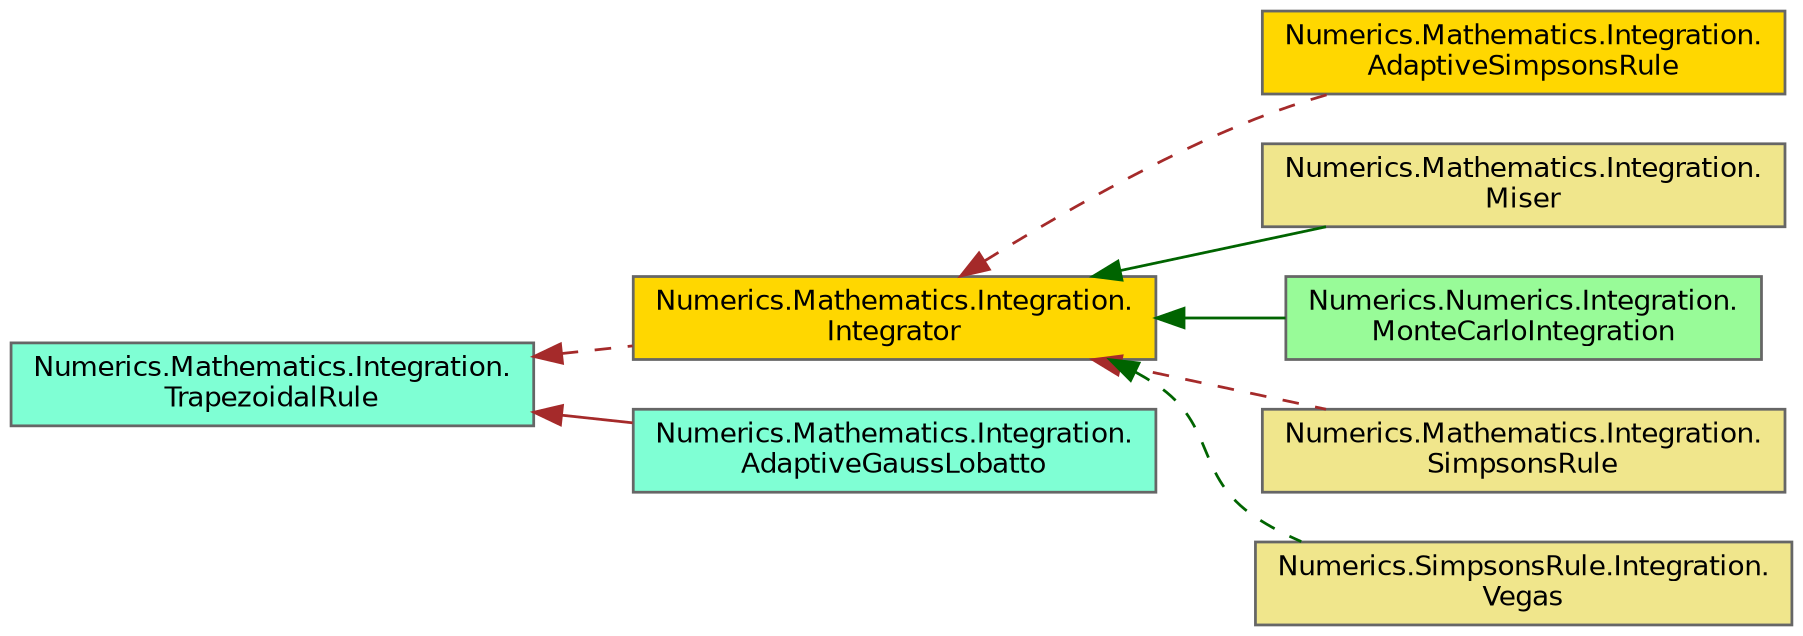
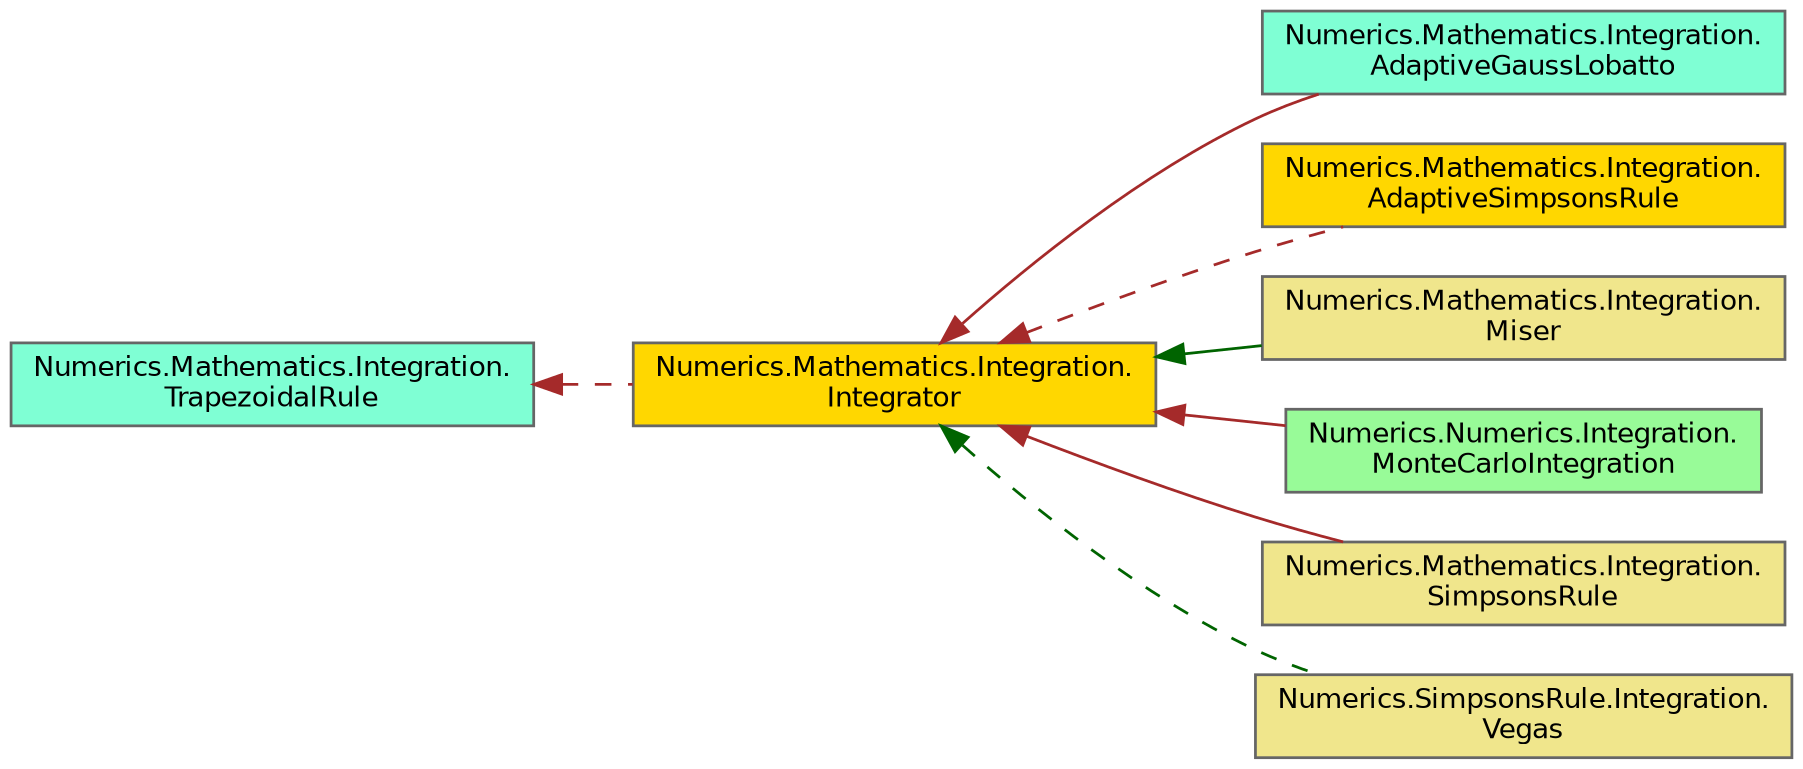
(1235, 318) -> (1235, 420)
(1223, 387) -> (1183, 493)
(597, 419) -> (1130, 192)
